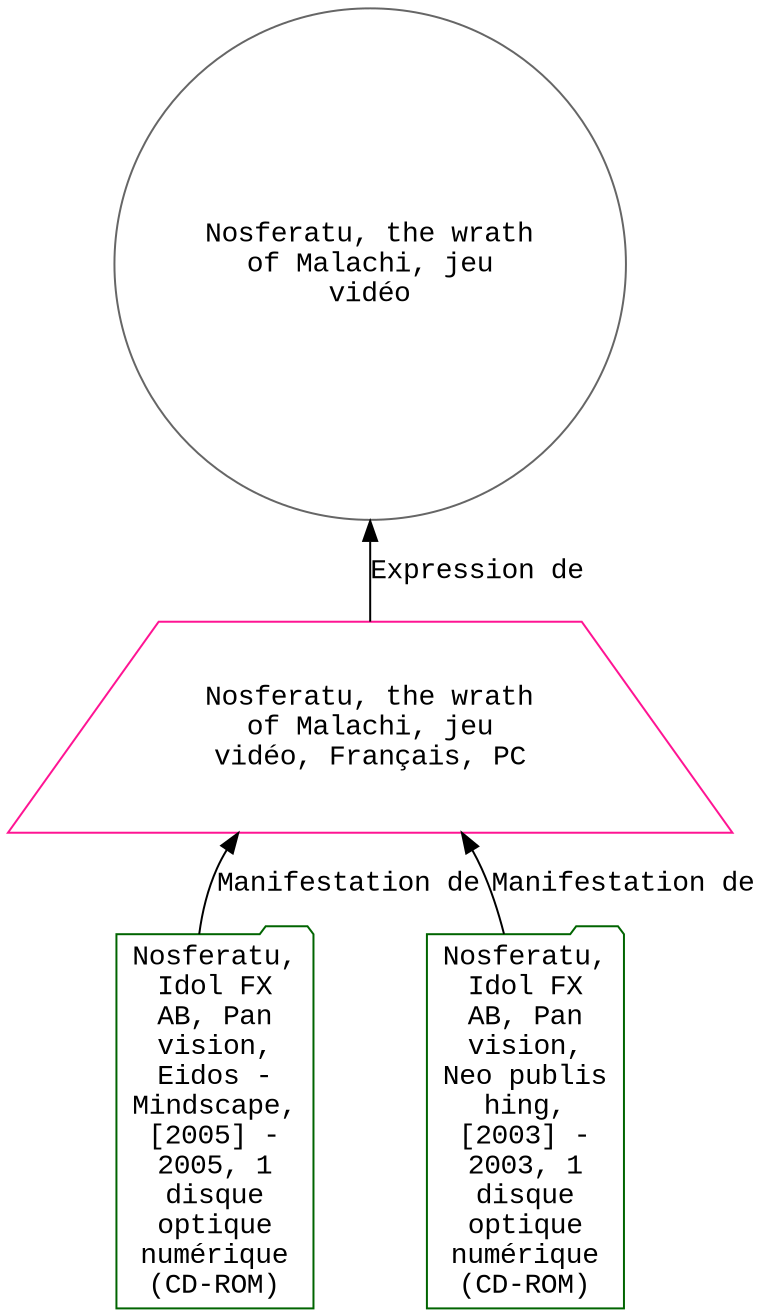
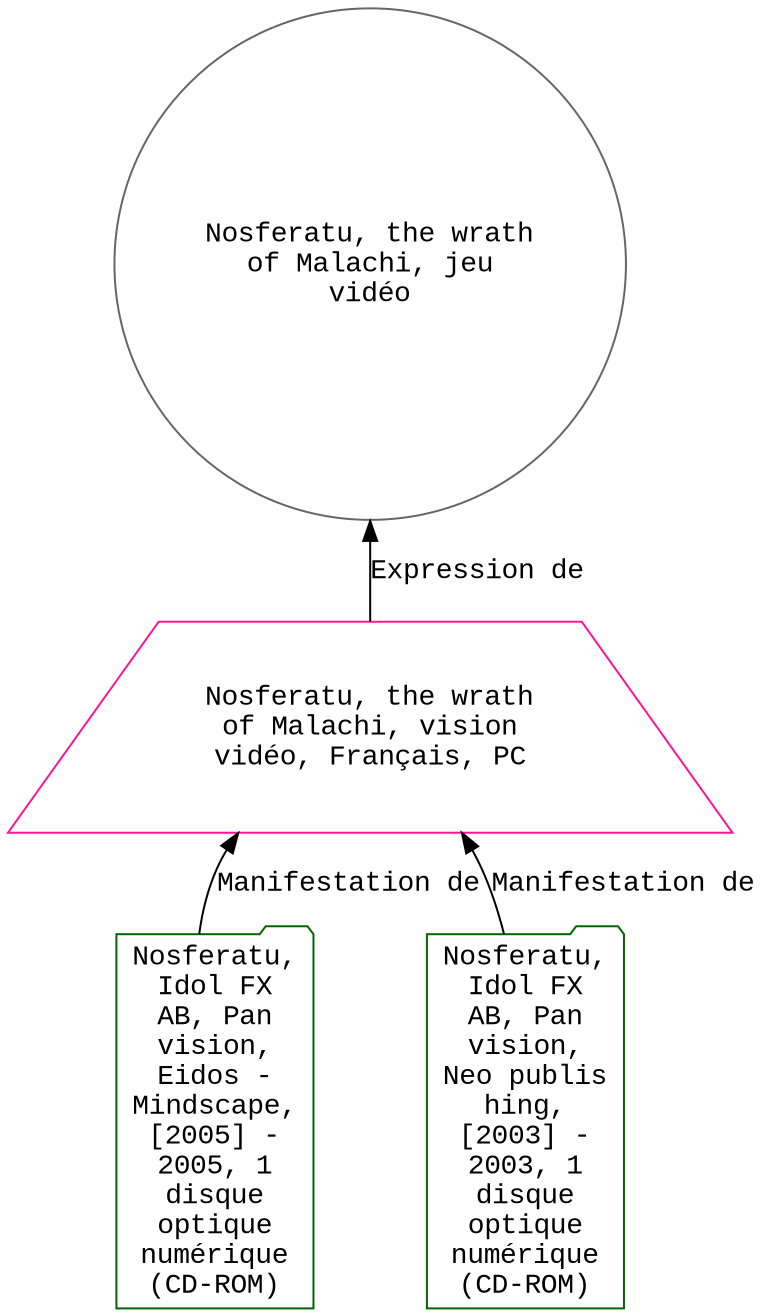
(370, 727) -> (370, 727)
